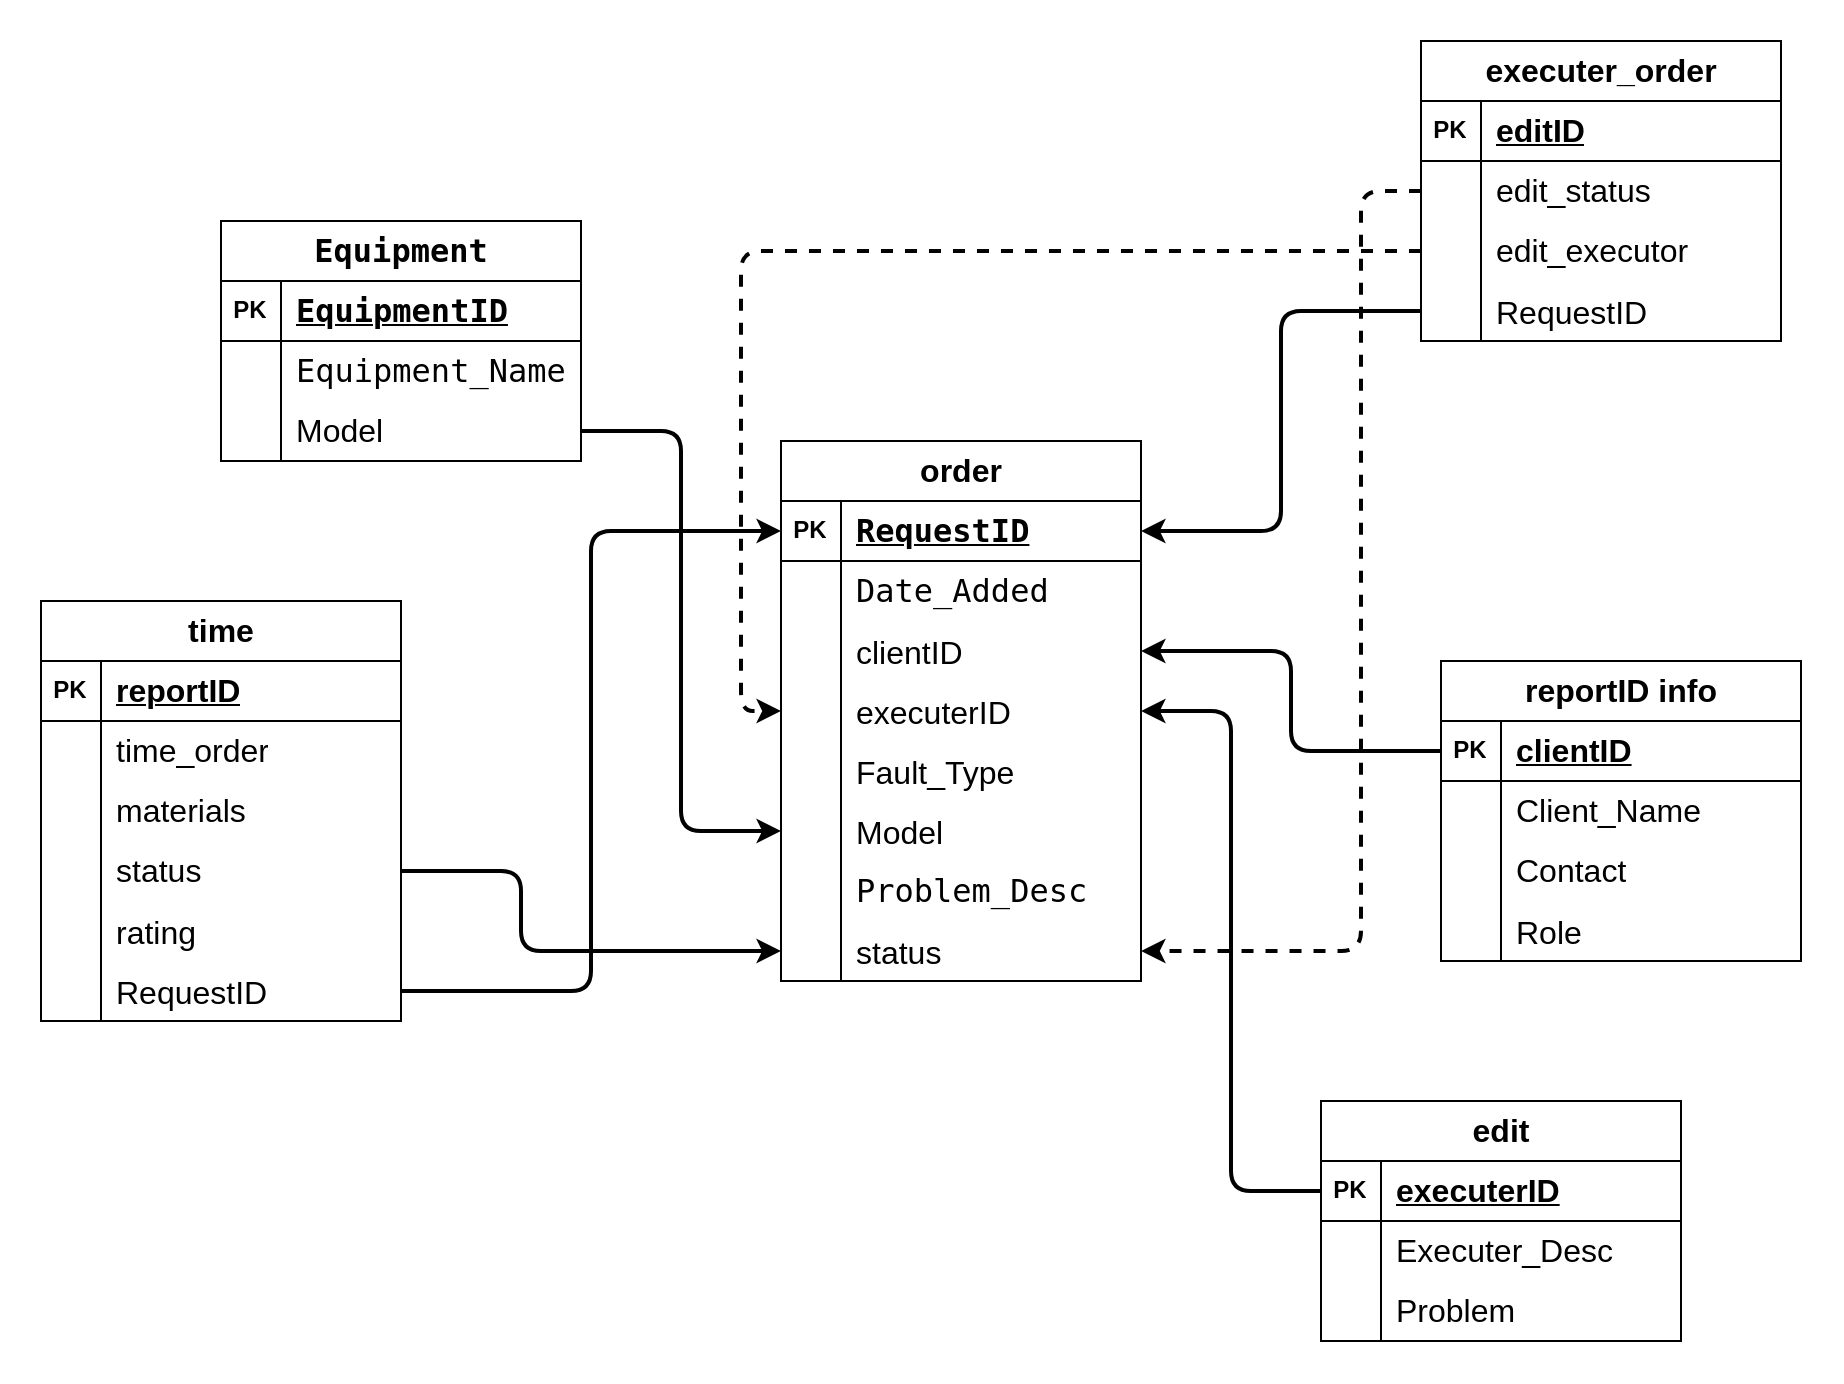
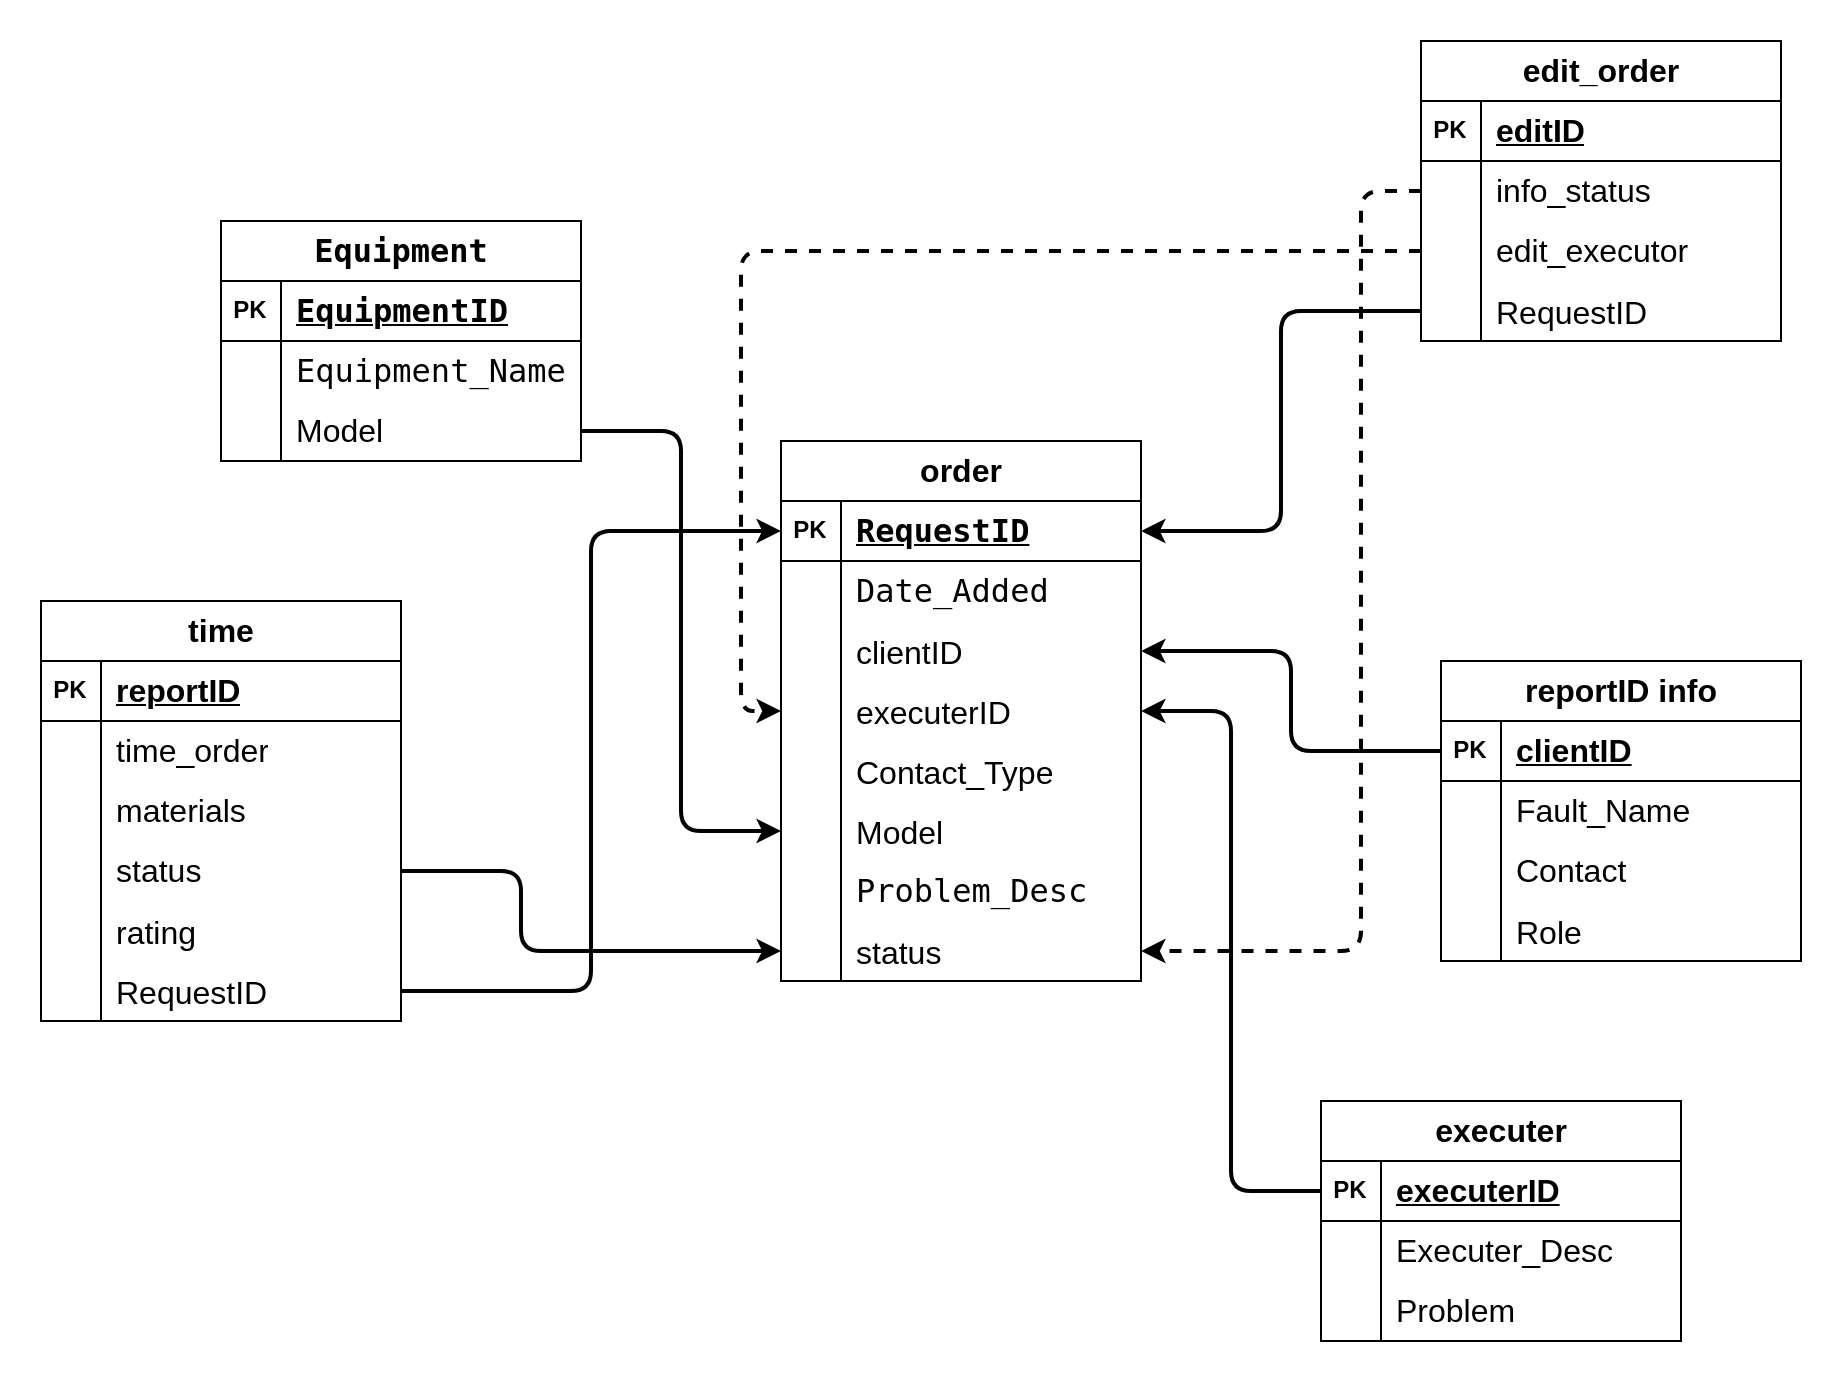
(1602, 71) -> (1602, 71)
(1568, 191) -> (1568, 191)
(941, 773) -> (964, 773)
(1585, 811) -> (1581, 811)
(1502, 1131) -> (1502, 1131)
